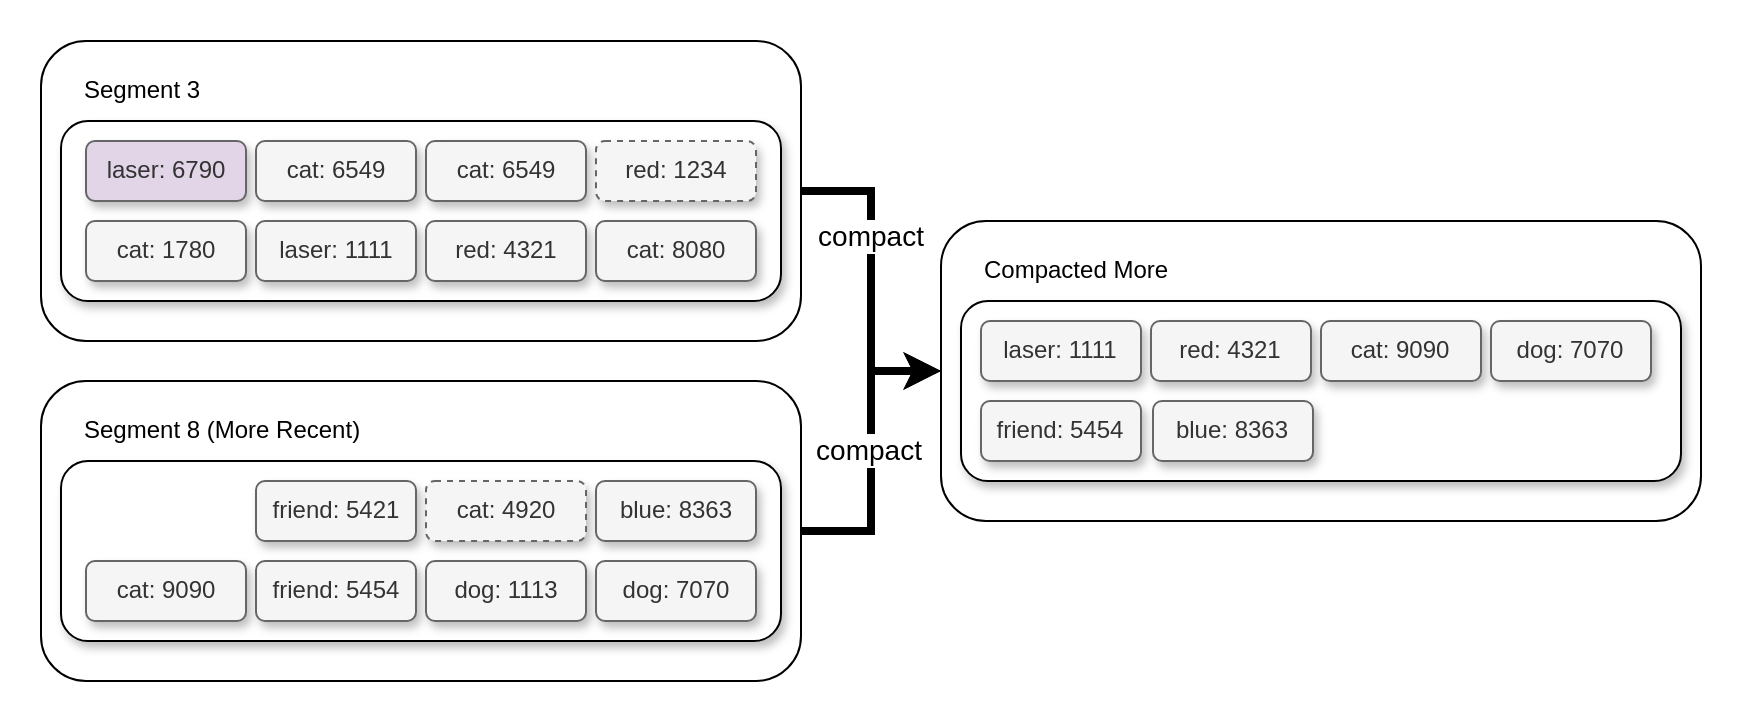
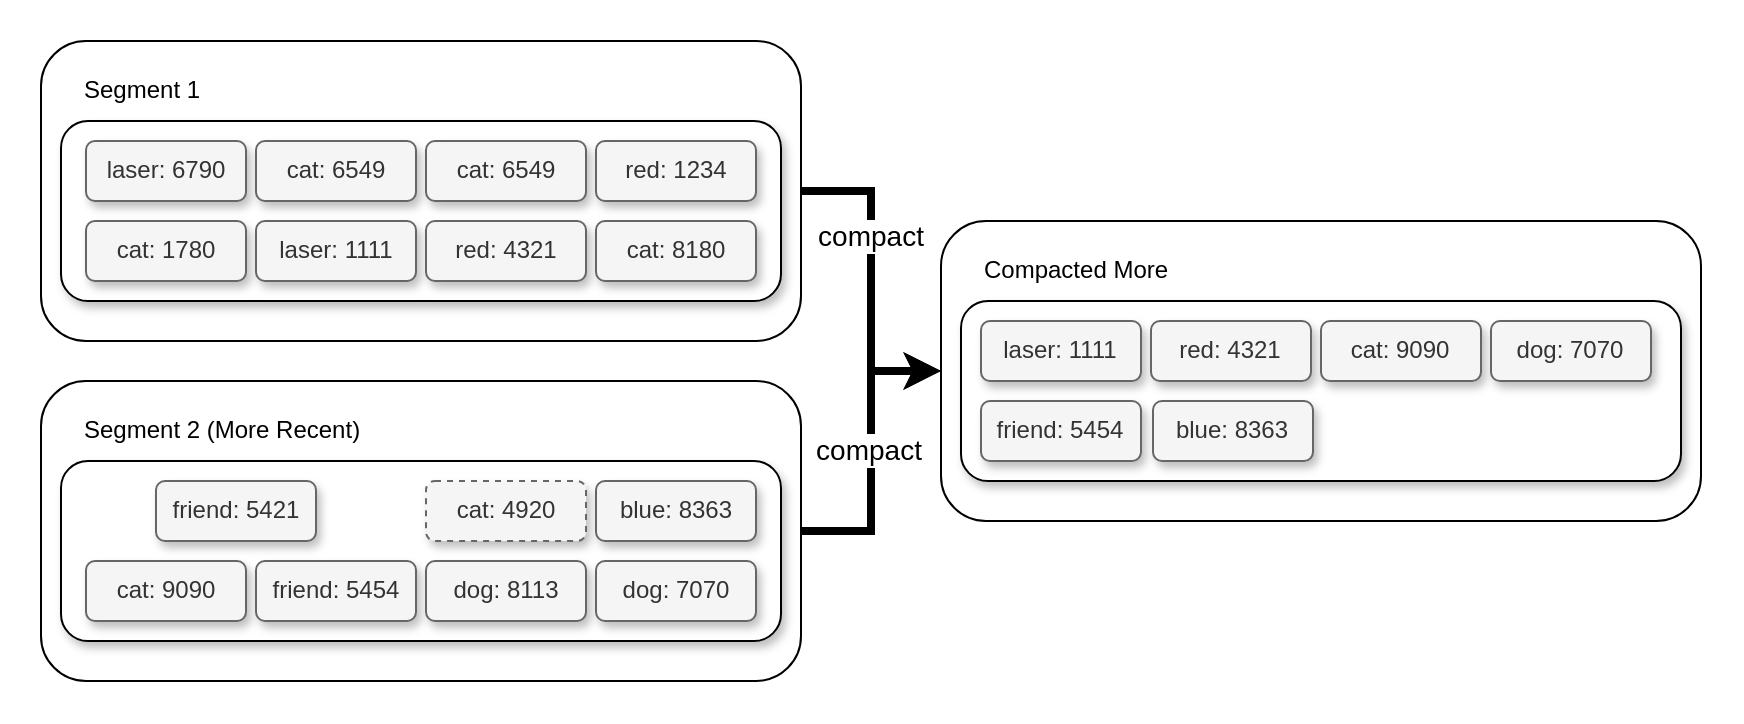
(142, 91) -> (142, 91)
(166, 171) -> (166, 171)
(676, 171) -> (676, 171)
(677, 251) -> (677, 251)
(230, 431) -> (230, 431)
(336, 511) -> (236, 511)
(507, 591) -> (507, 591)
